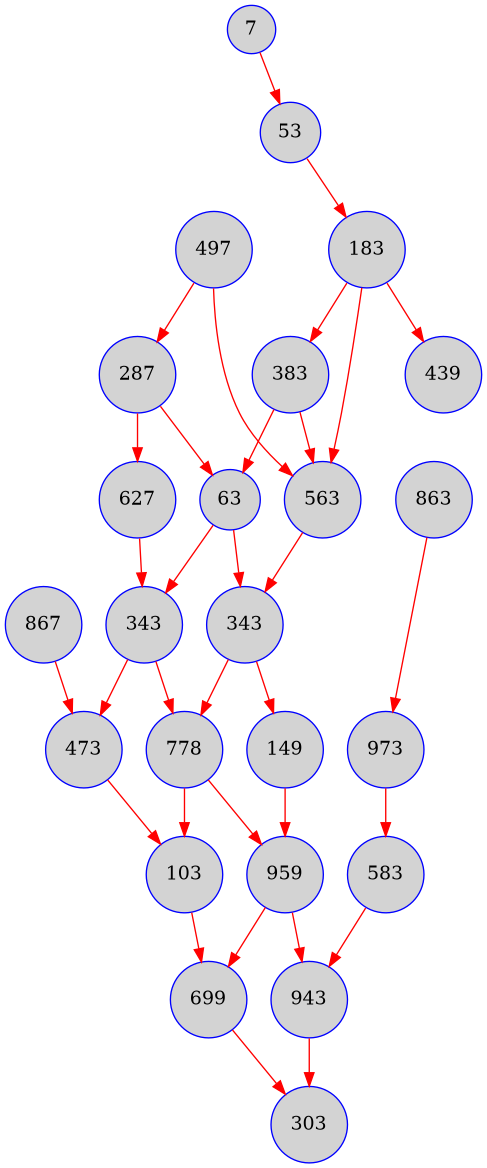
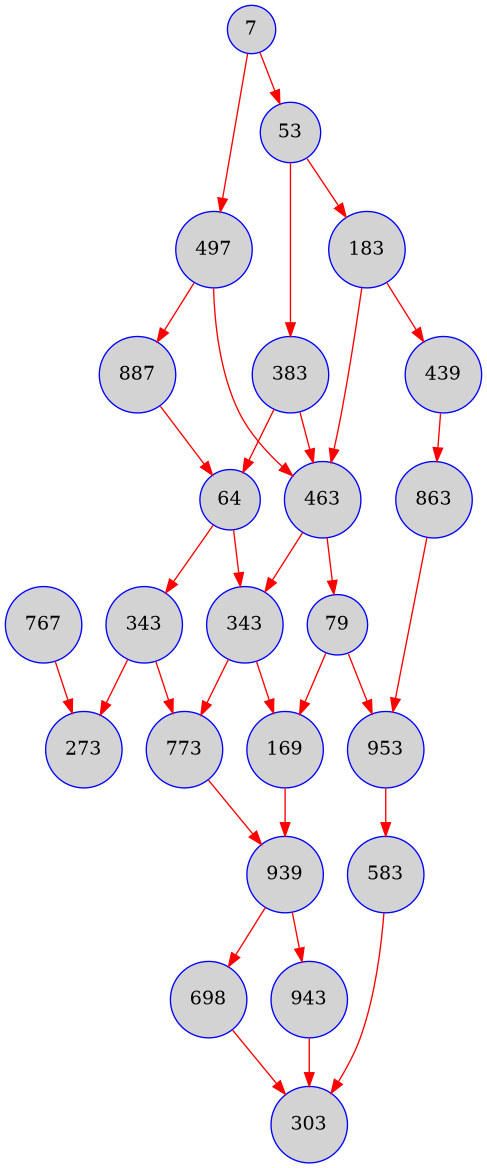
none -> (235, 126)
(332, 307) -> (290, 243)
(138, 375) -> (138, 375)
none -> (439, 431)
(138, 500) -> none
(230, 500) -> (230, 500)
(323, 500) -> (323, 500)
(44, 625) -> (44, 625)
none -> (337, 625)
(84, 750) -> (84, 750)
(184, 750) -> (184, 750)
(285, 750) -> (285, 750)
(386, 750) -> (386, 750)
(184, 875) -> none
(285, 875) -> (285, 875)
(351, 932) -> (371, 1000)
(209, 1000) -> (209, 1000)
